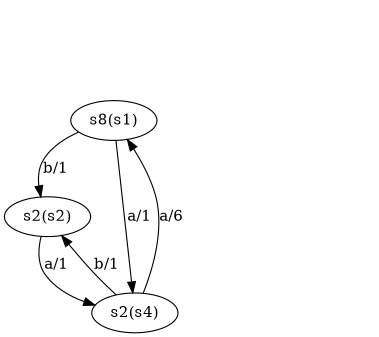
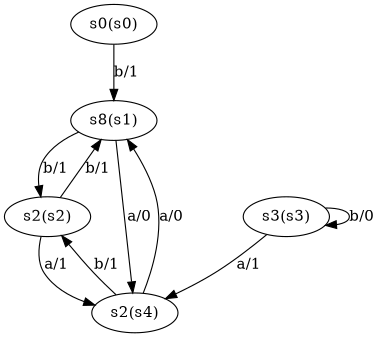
none -> (114, 24)
none -> (77, 173)
(139, 217) -> (139, 217)
(171, 217) -> (171, 217)
none -> (286, 217)
